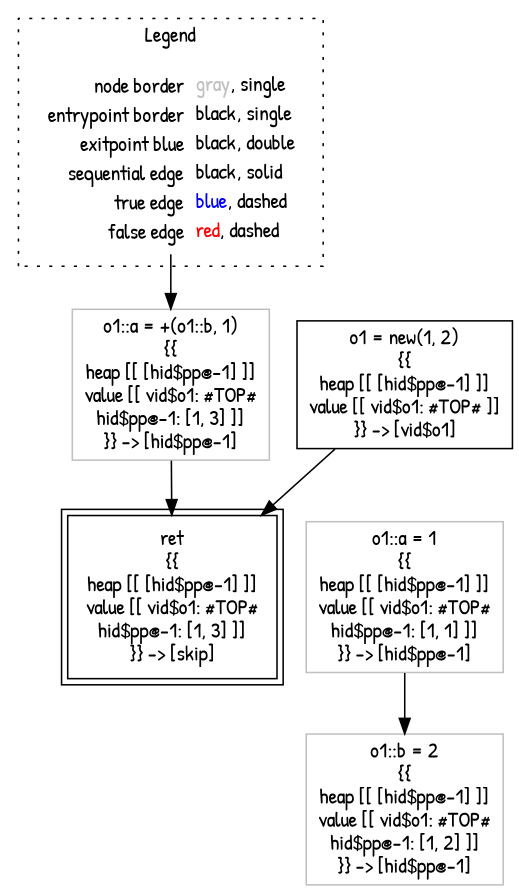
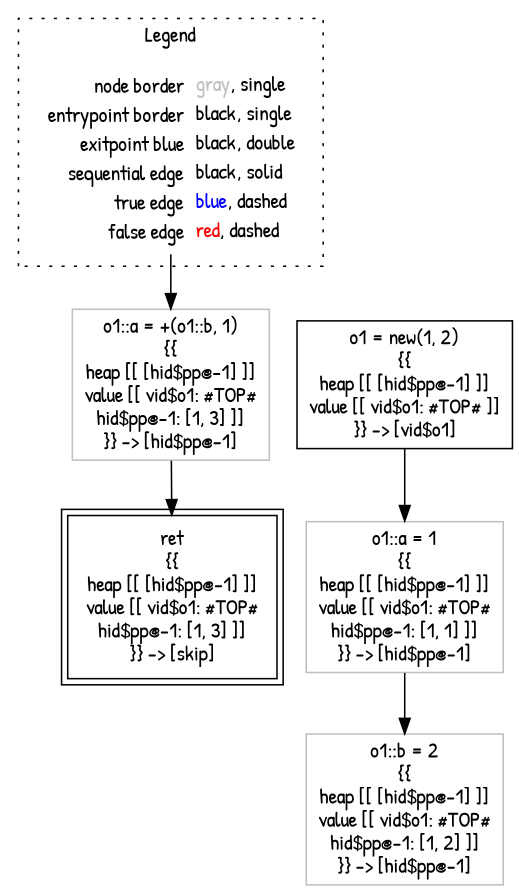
(304, 477) -> (405, 477)
